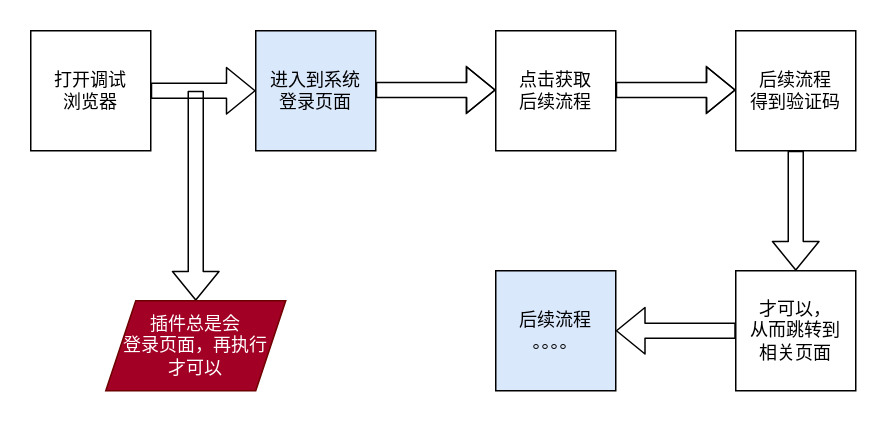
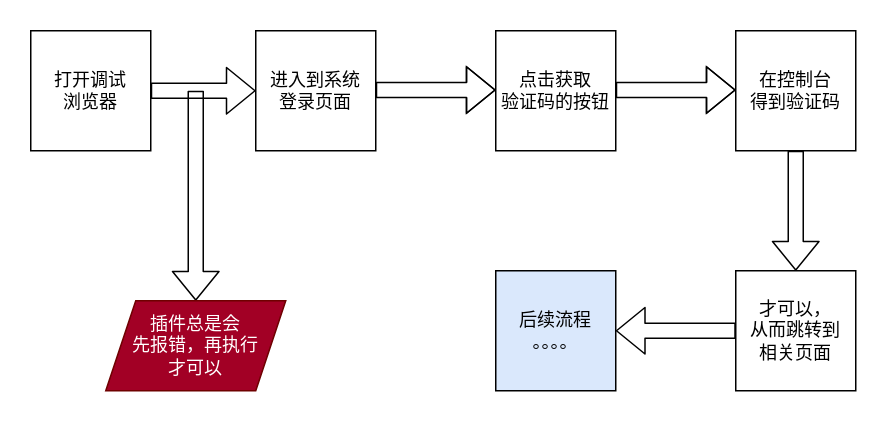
(316, 91) -> (316, 91)
(556, 91) -> (556, 91)
(796, 91) -> (796, 91)
(196, 346) -> (196, 346)
